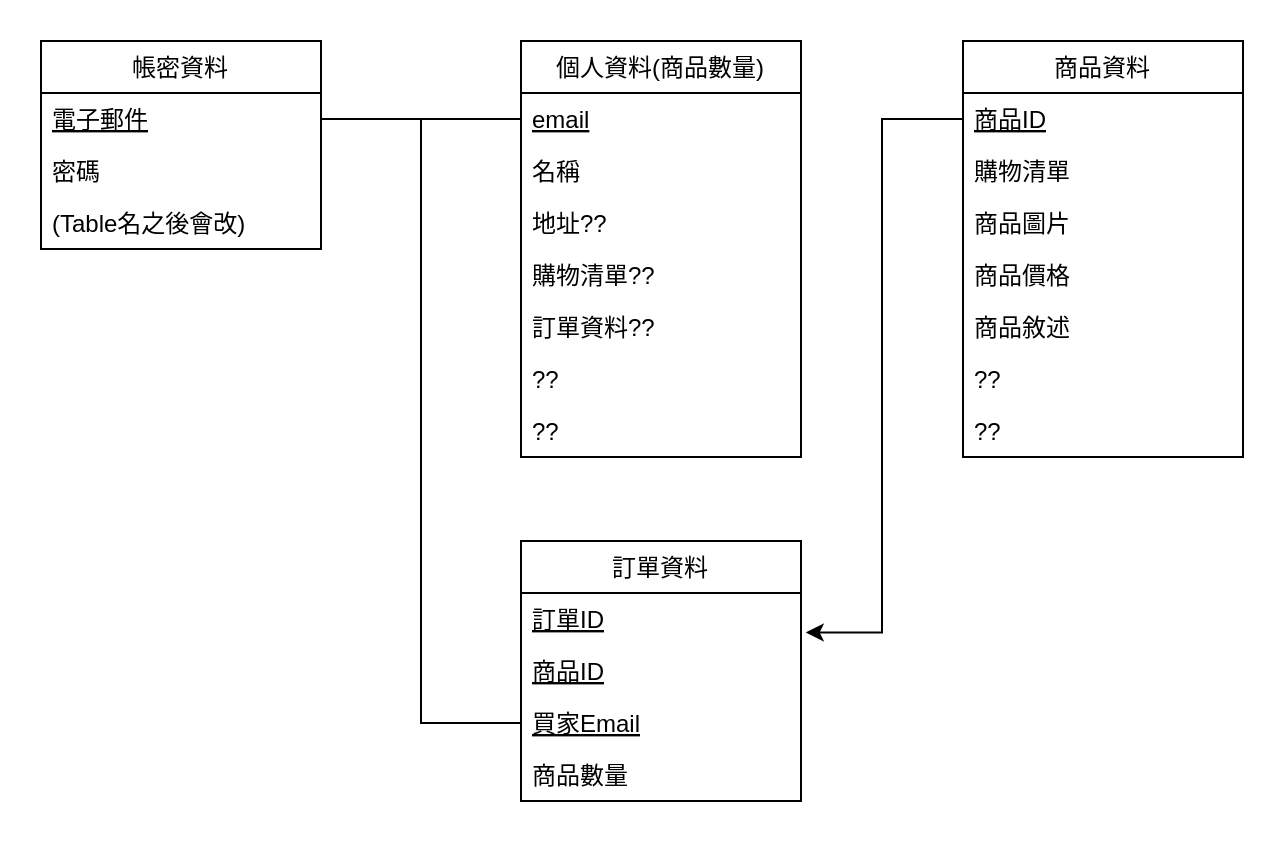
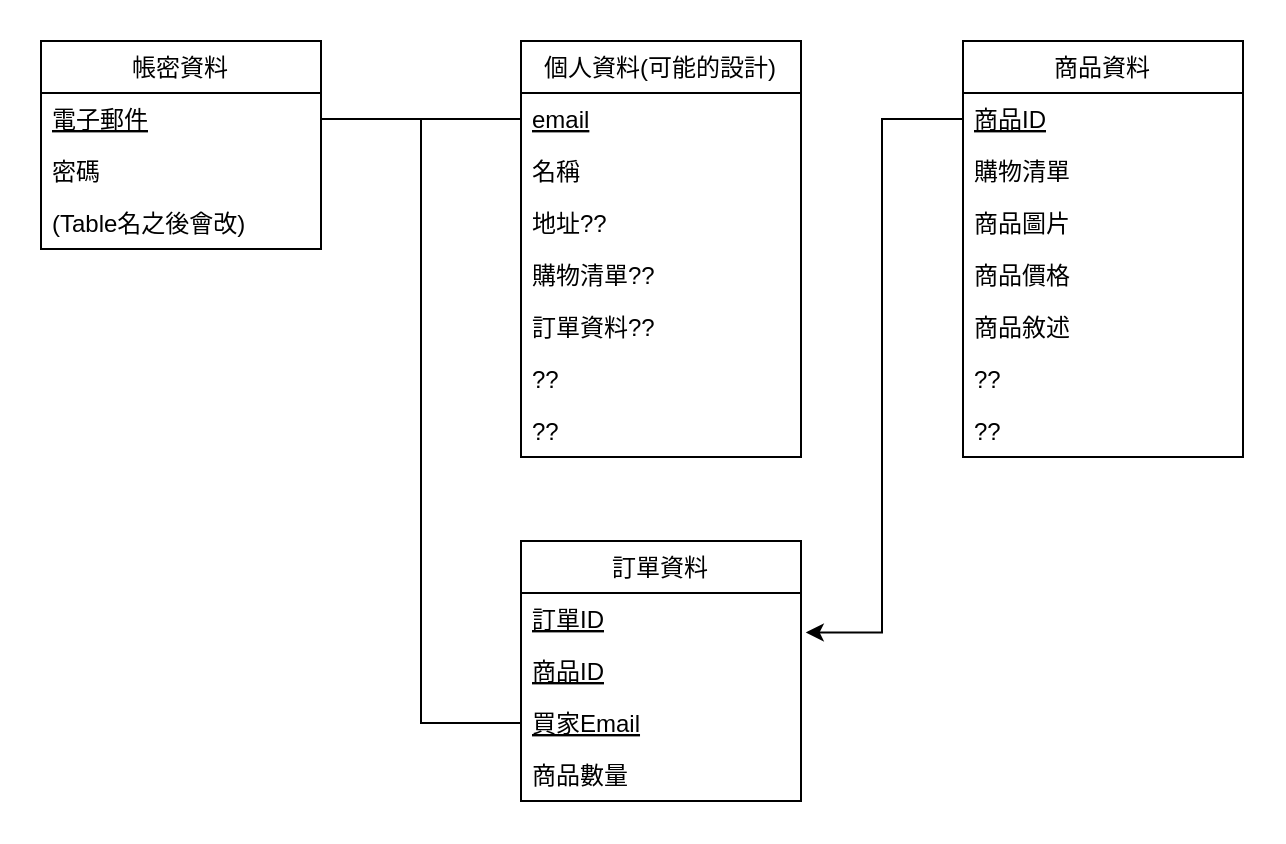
(660, 68) -> (660, 68)
